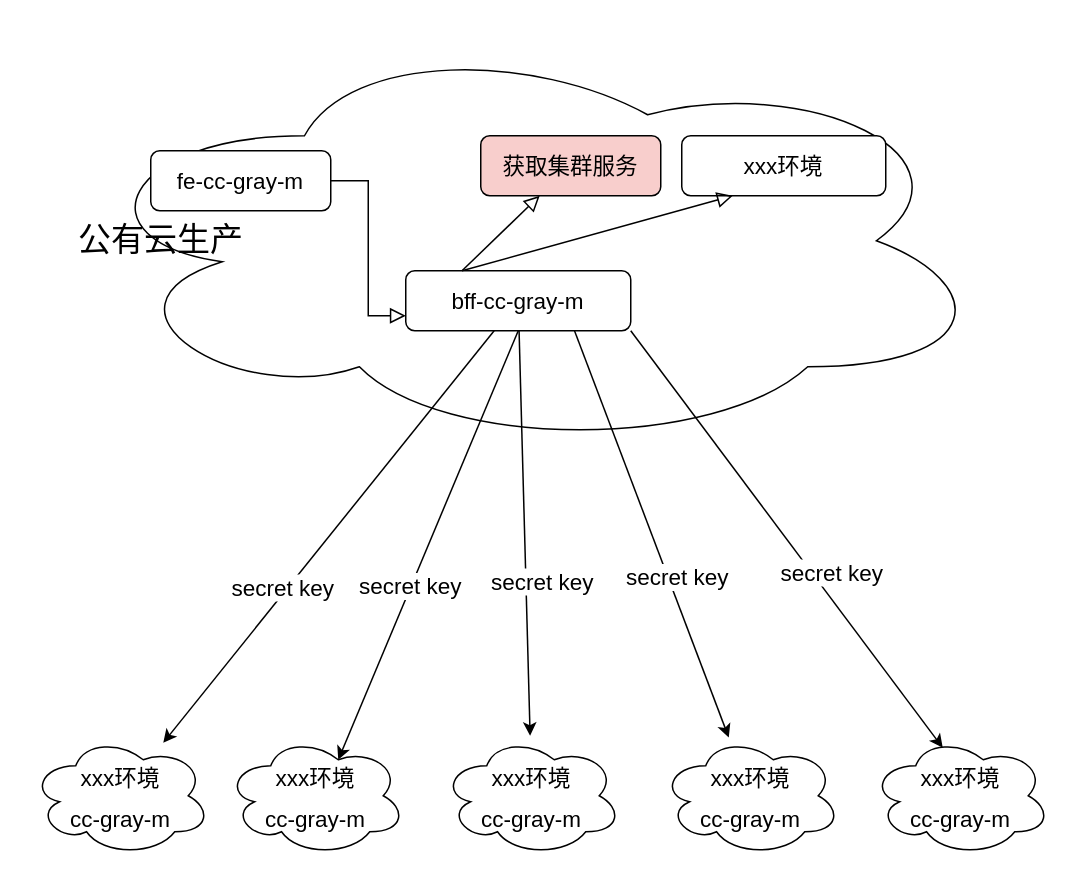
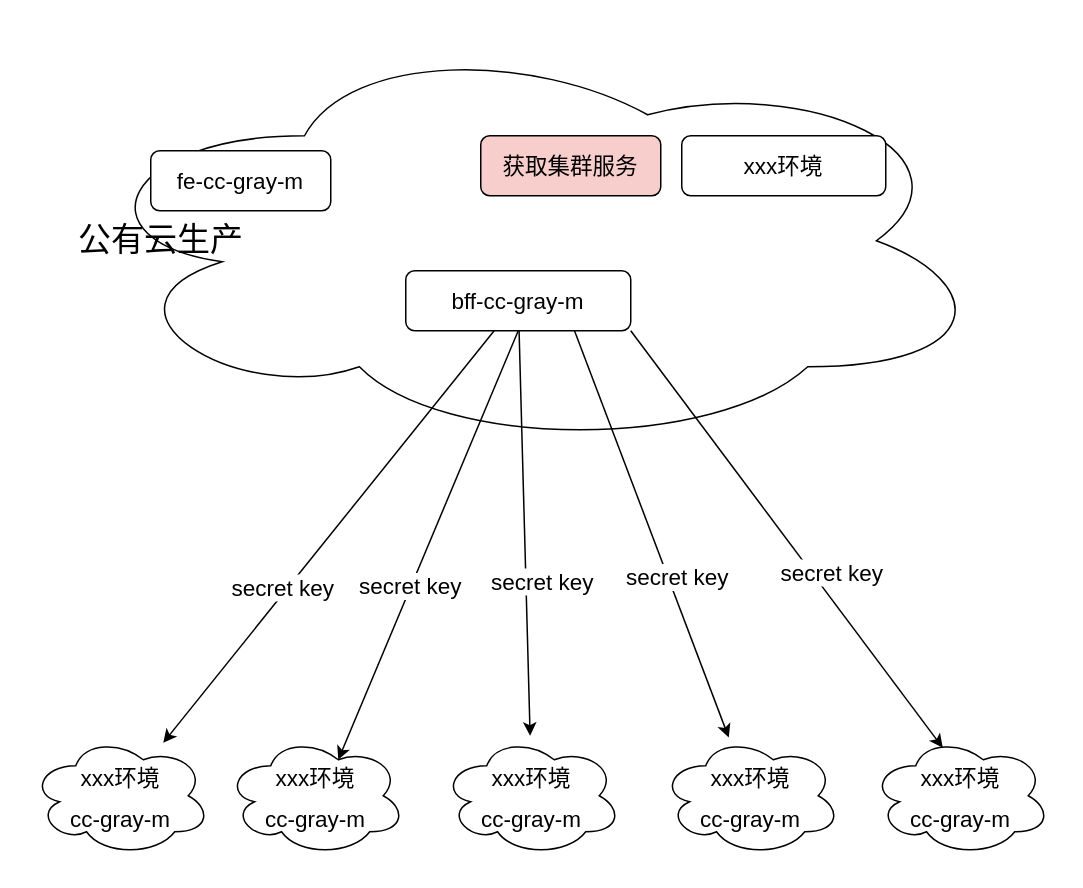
(590, 235) -> none
(497, 237) -> none
(368, 241) -> none
